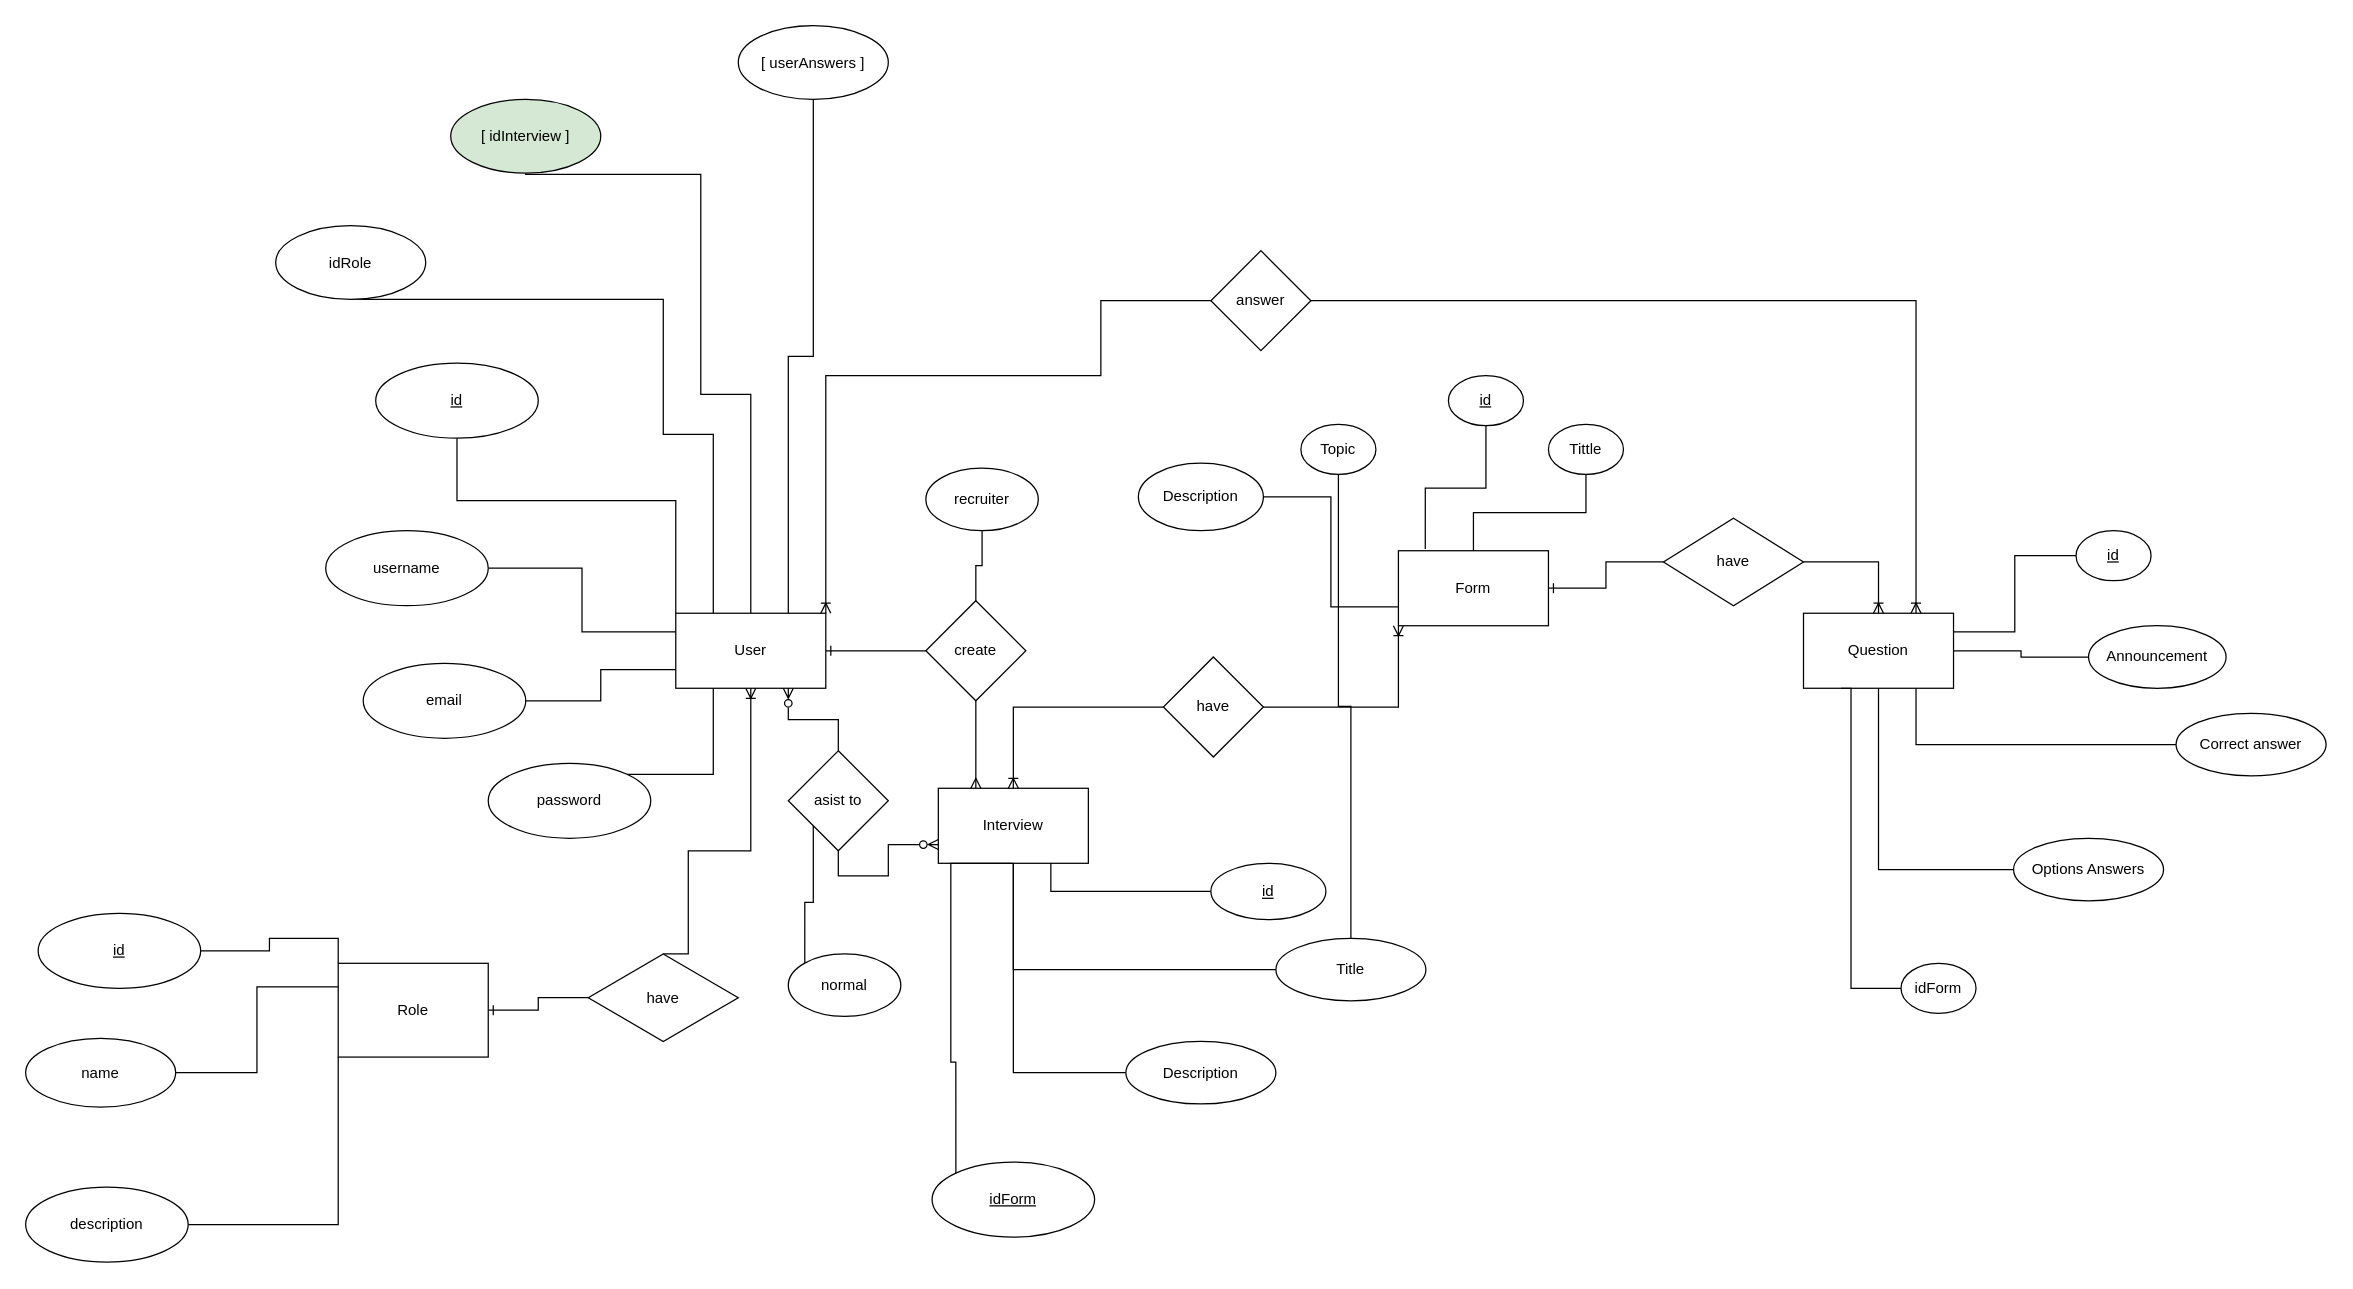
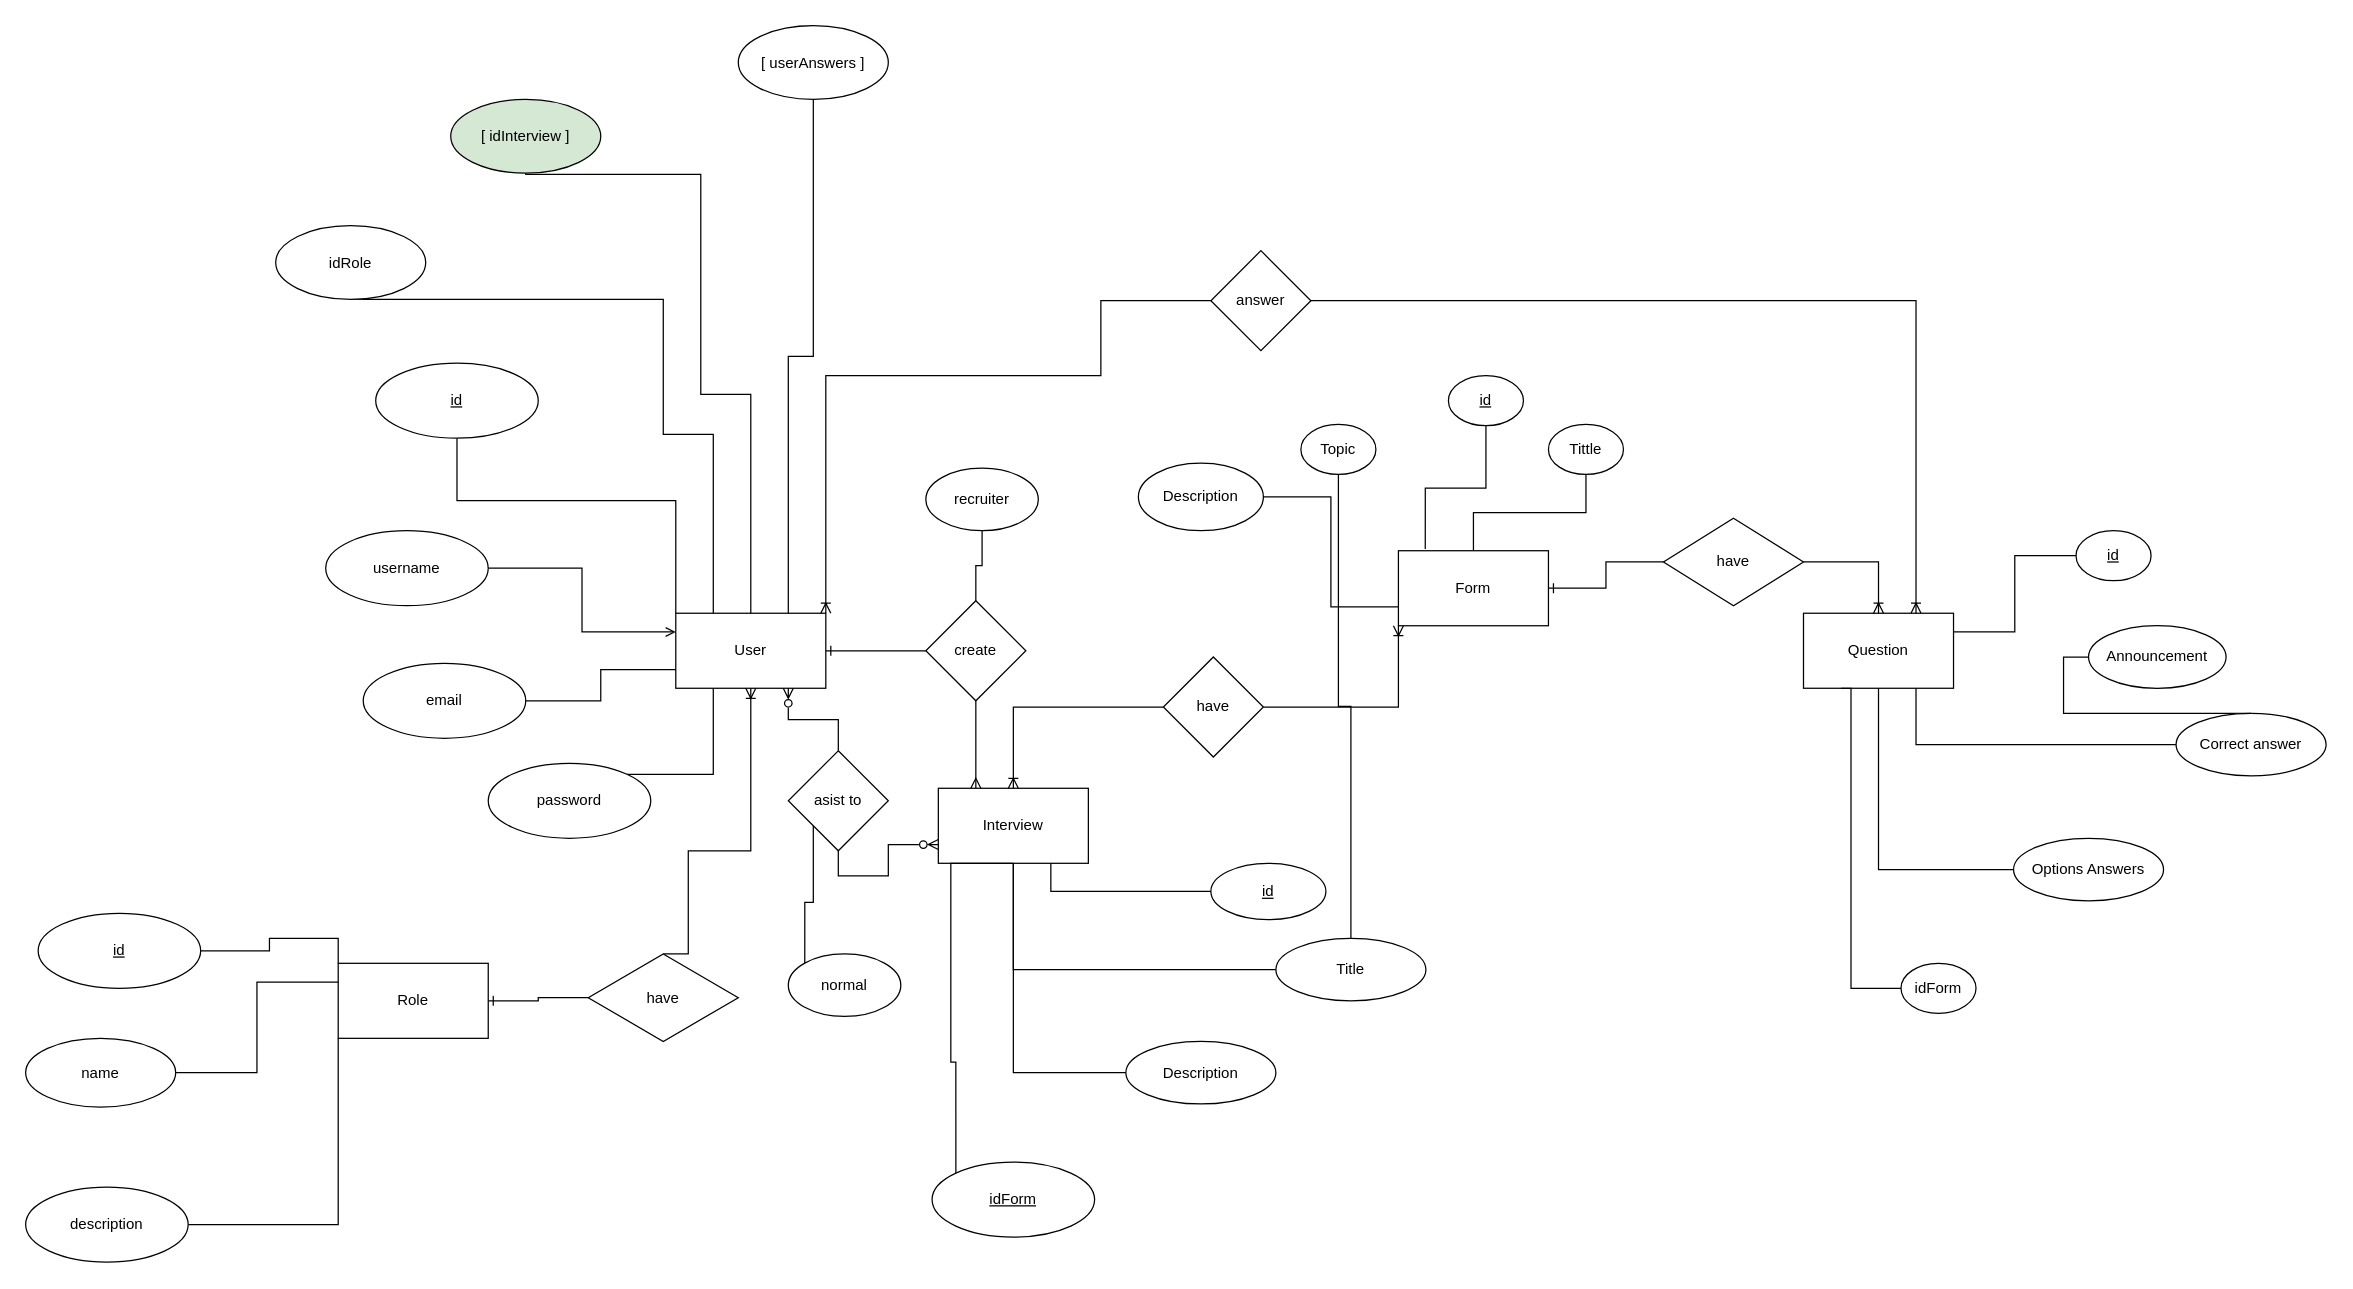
(670, 632) -> (669, 632)
(2013, 651) -> (2119, 713)
(413, 1010) -> (413, 1001)
